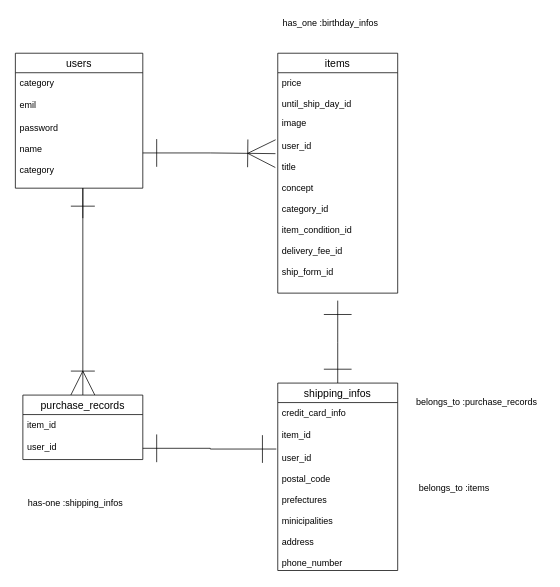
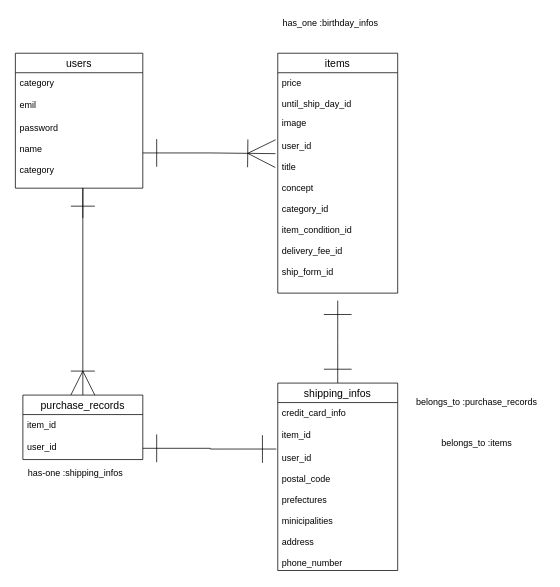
(454, 488) -> (477, 443)
(75, 503) -> (75, 473)
